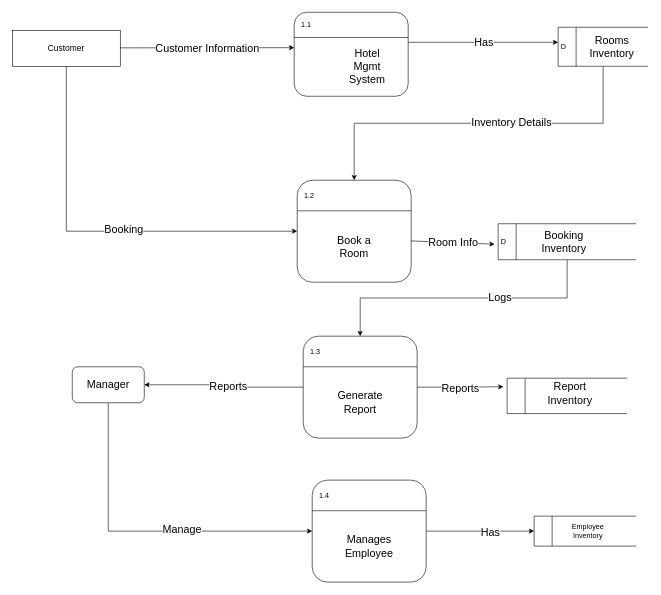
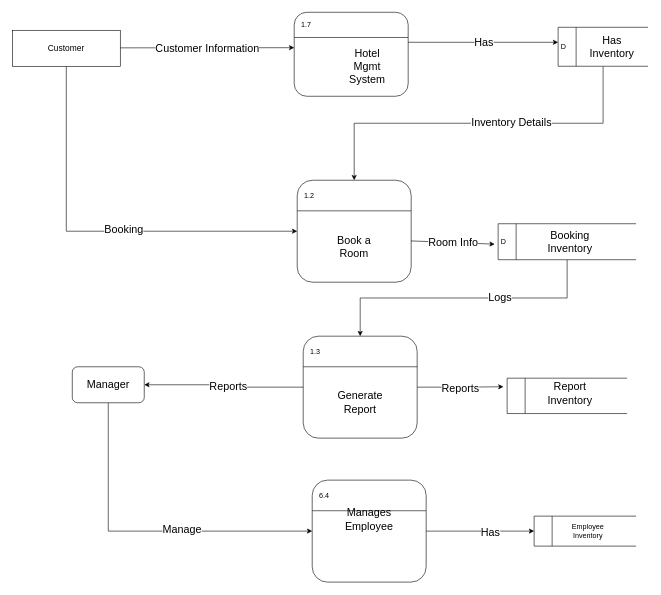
(306, 25) -> (306, 25)
(612, 47) -> (612, 47)
(564, 242) -> (570, 242)
(324, 496) -> (324, 496)
(369, 547) -> (369, 520)
